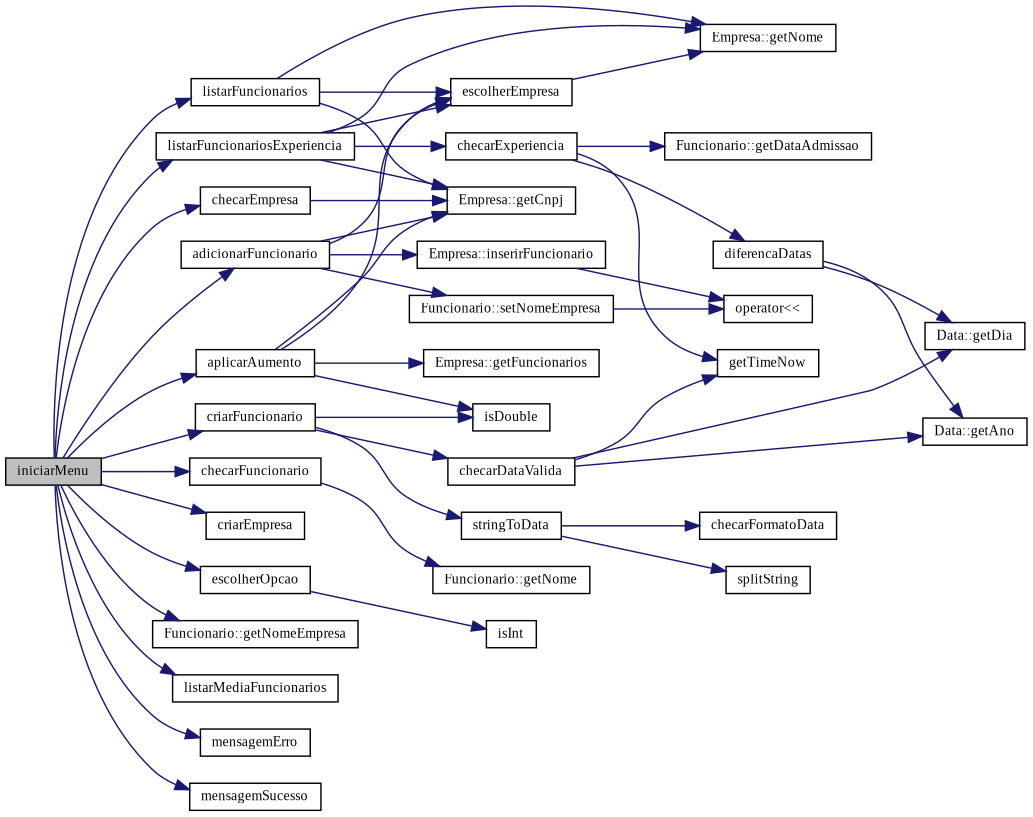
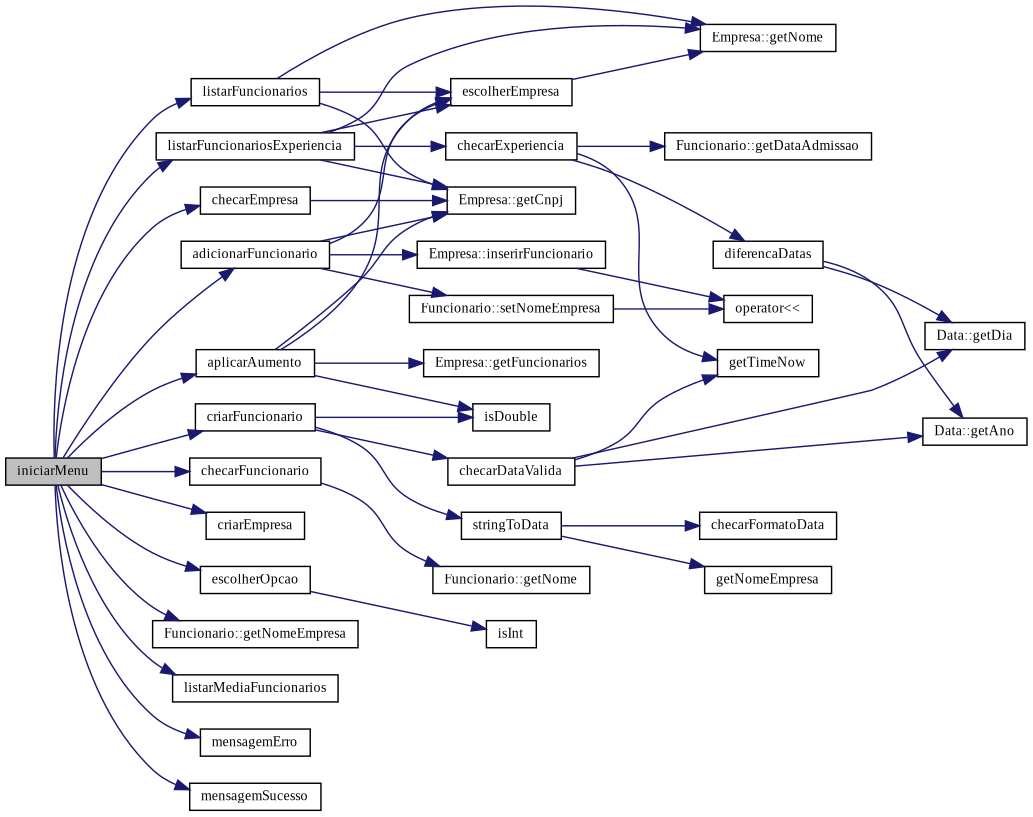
(768, 580) -> (768, 580)
